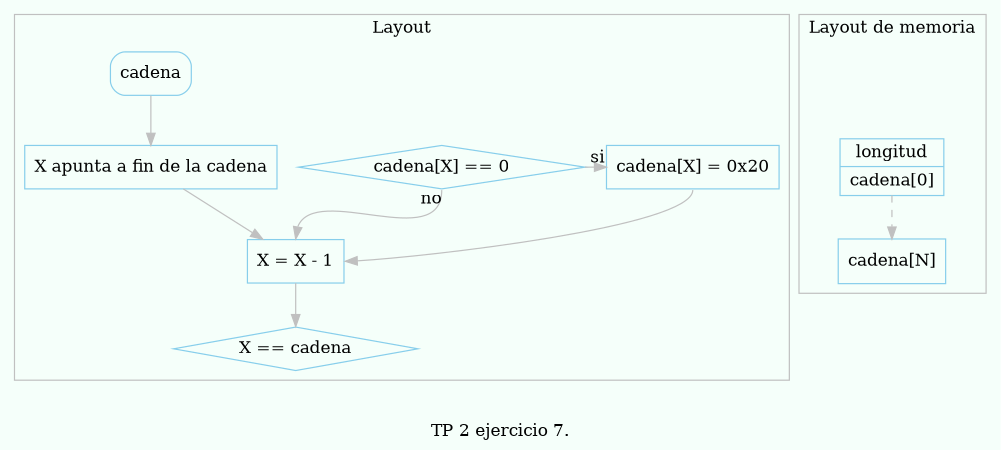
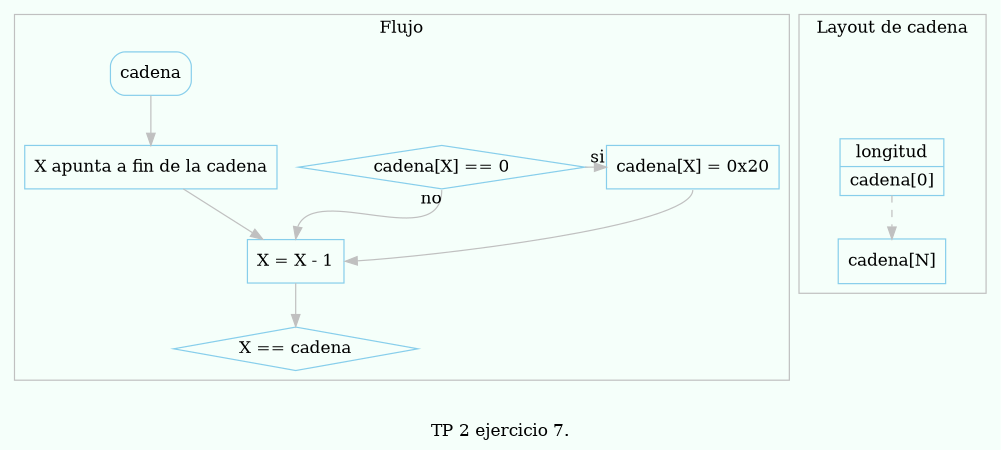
(402, 28) -> (402, 28)
(893, 28) -> (893, 28)
